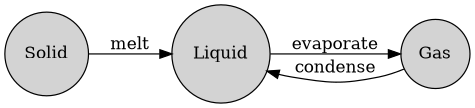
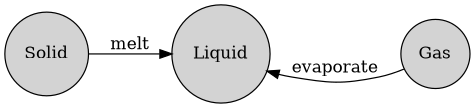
(329, 54) -> none
(335, 68) -> (335, 68)
